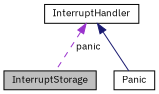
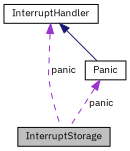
none -> (82, 108)
